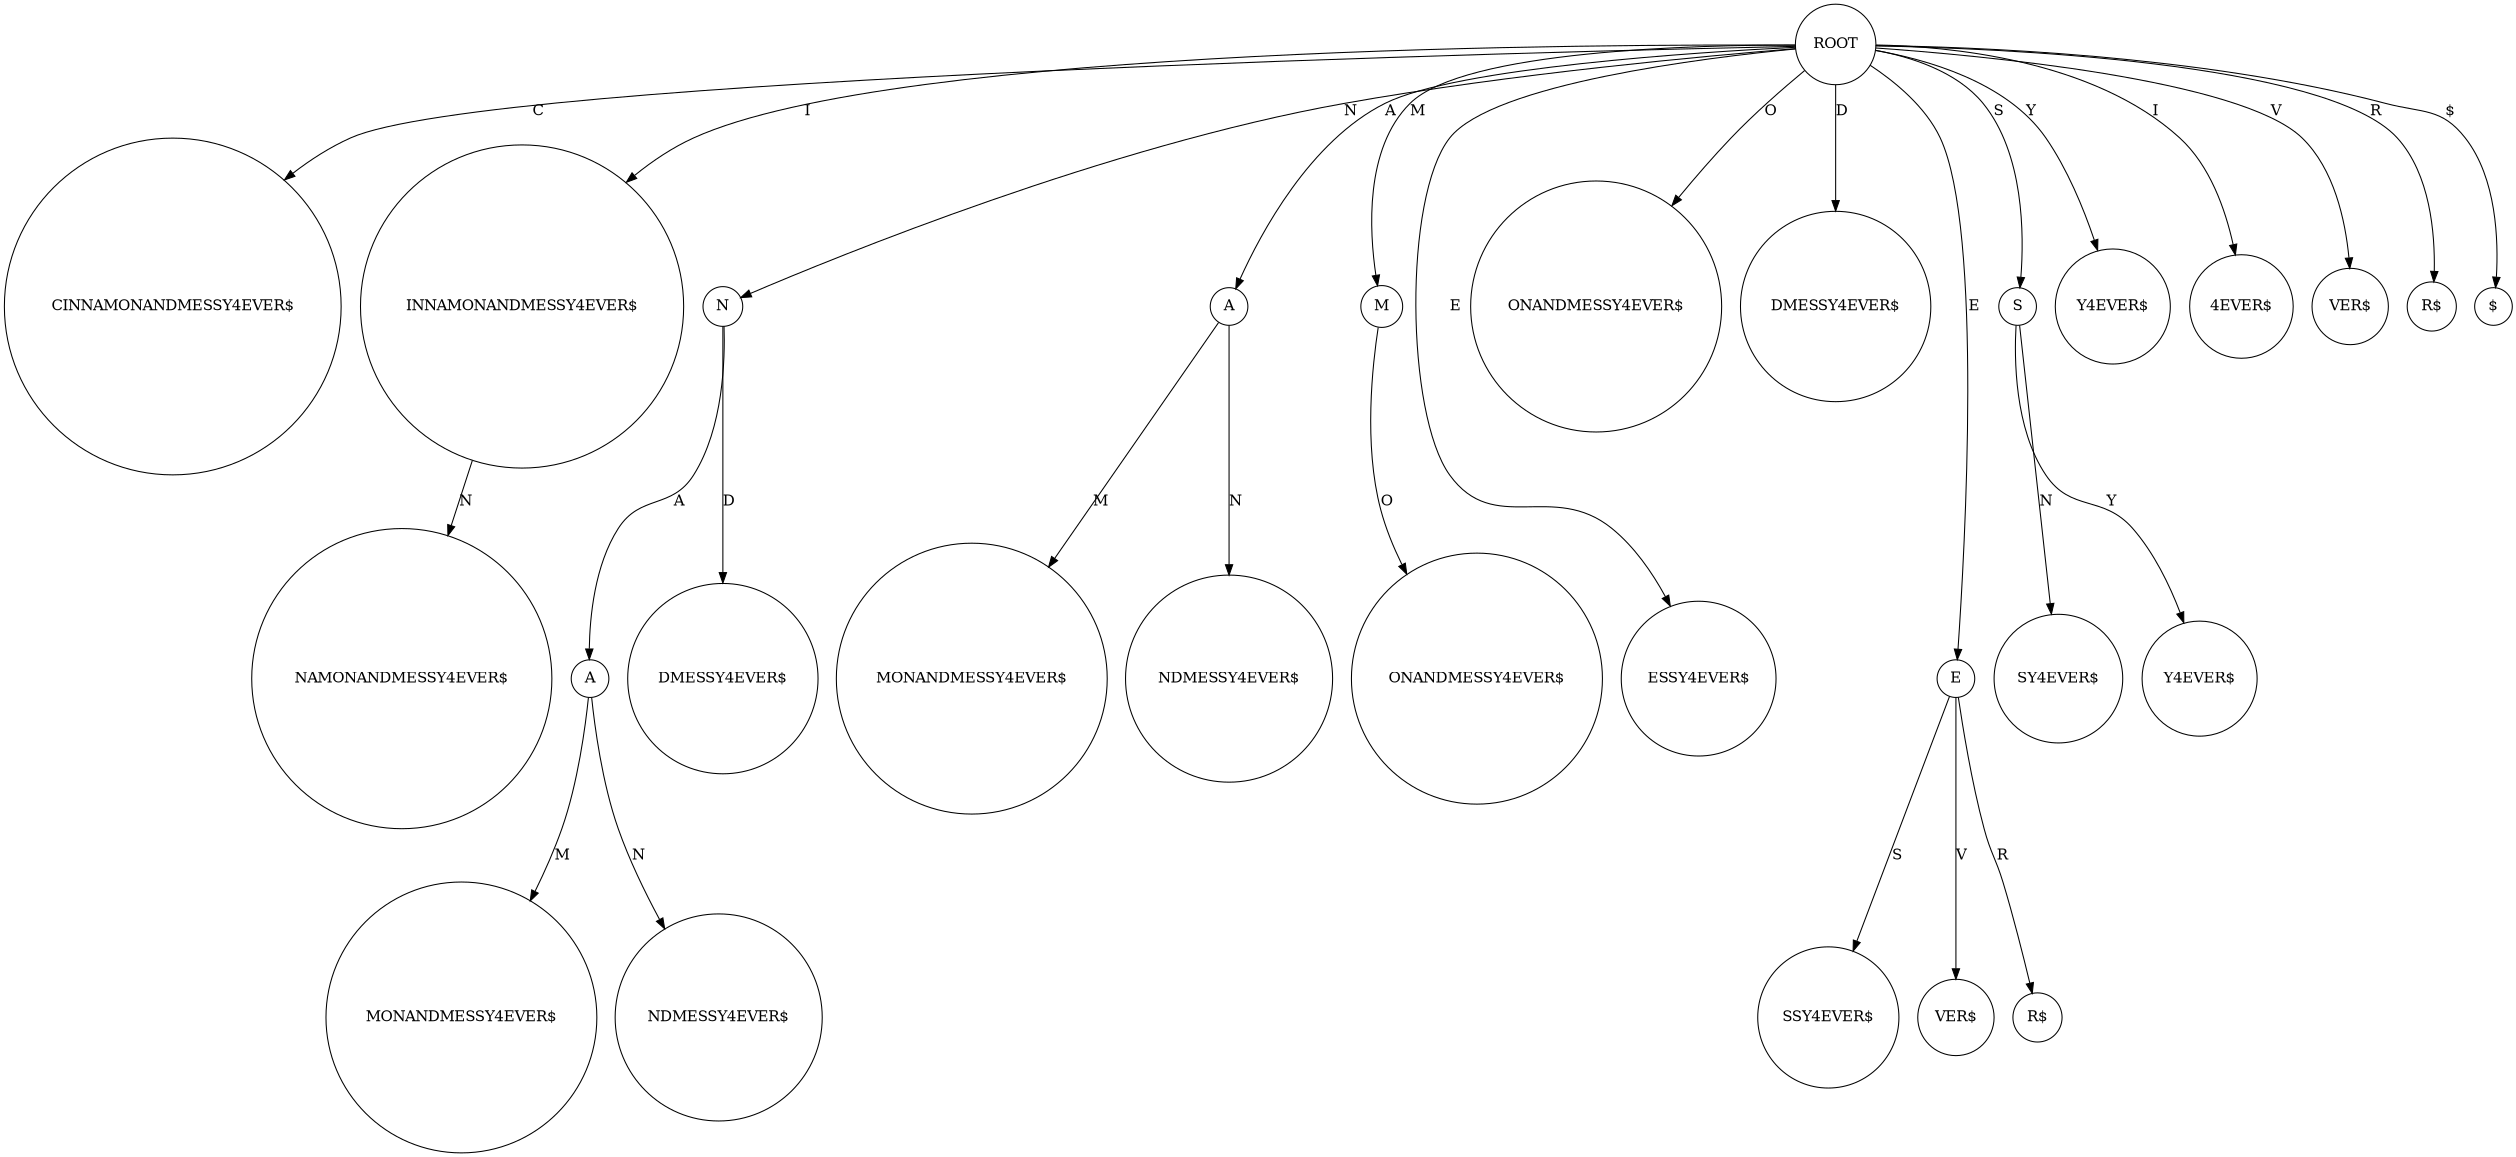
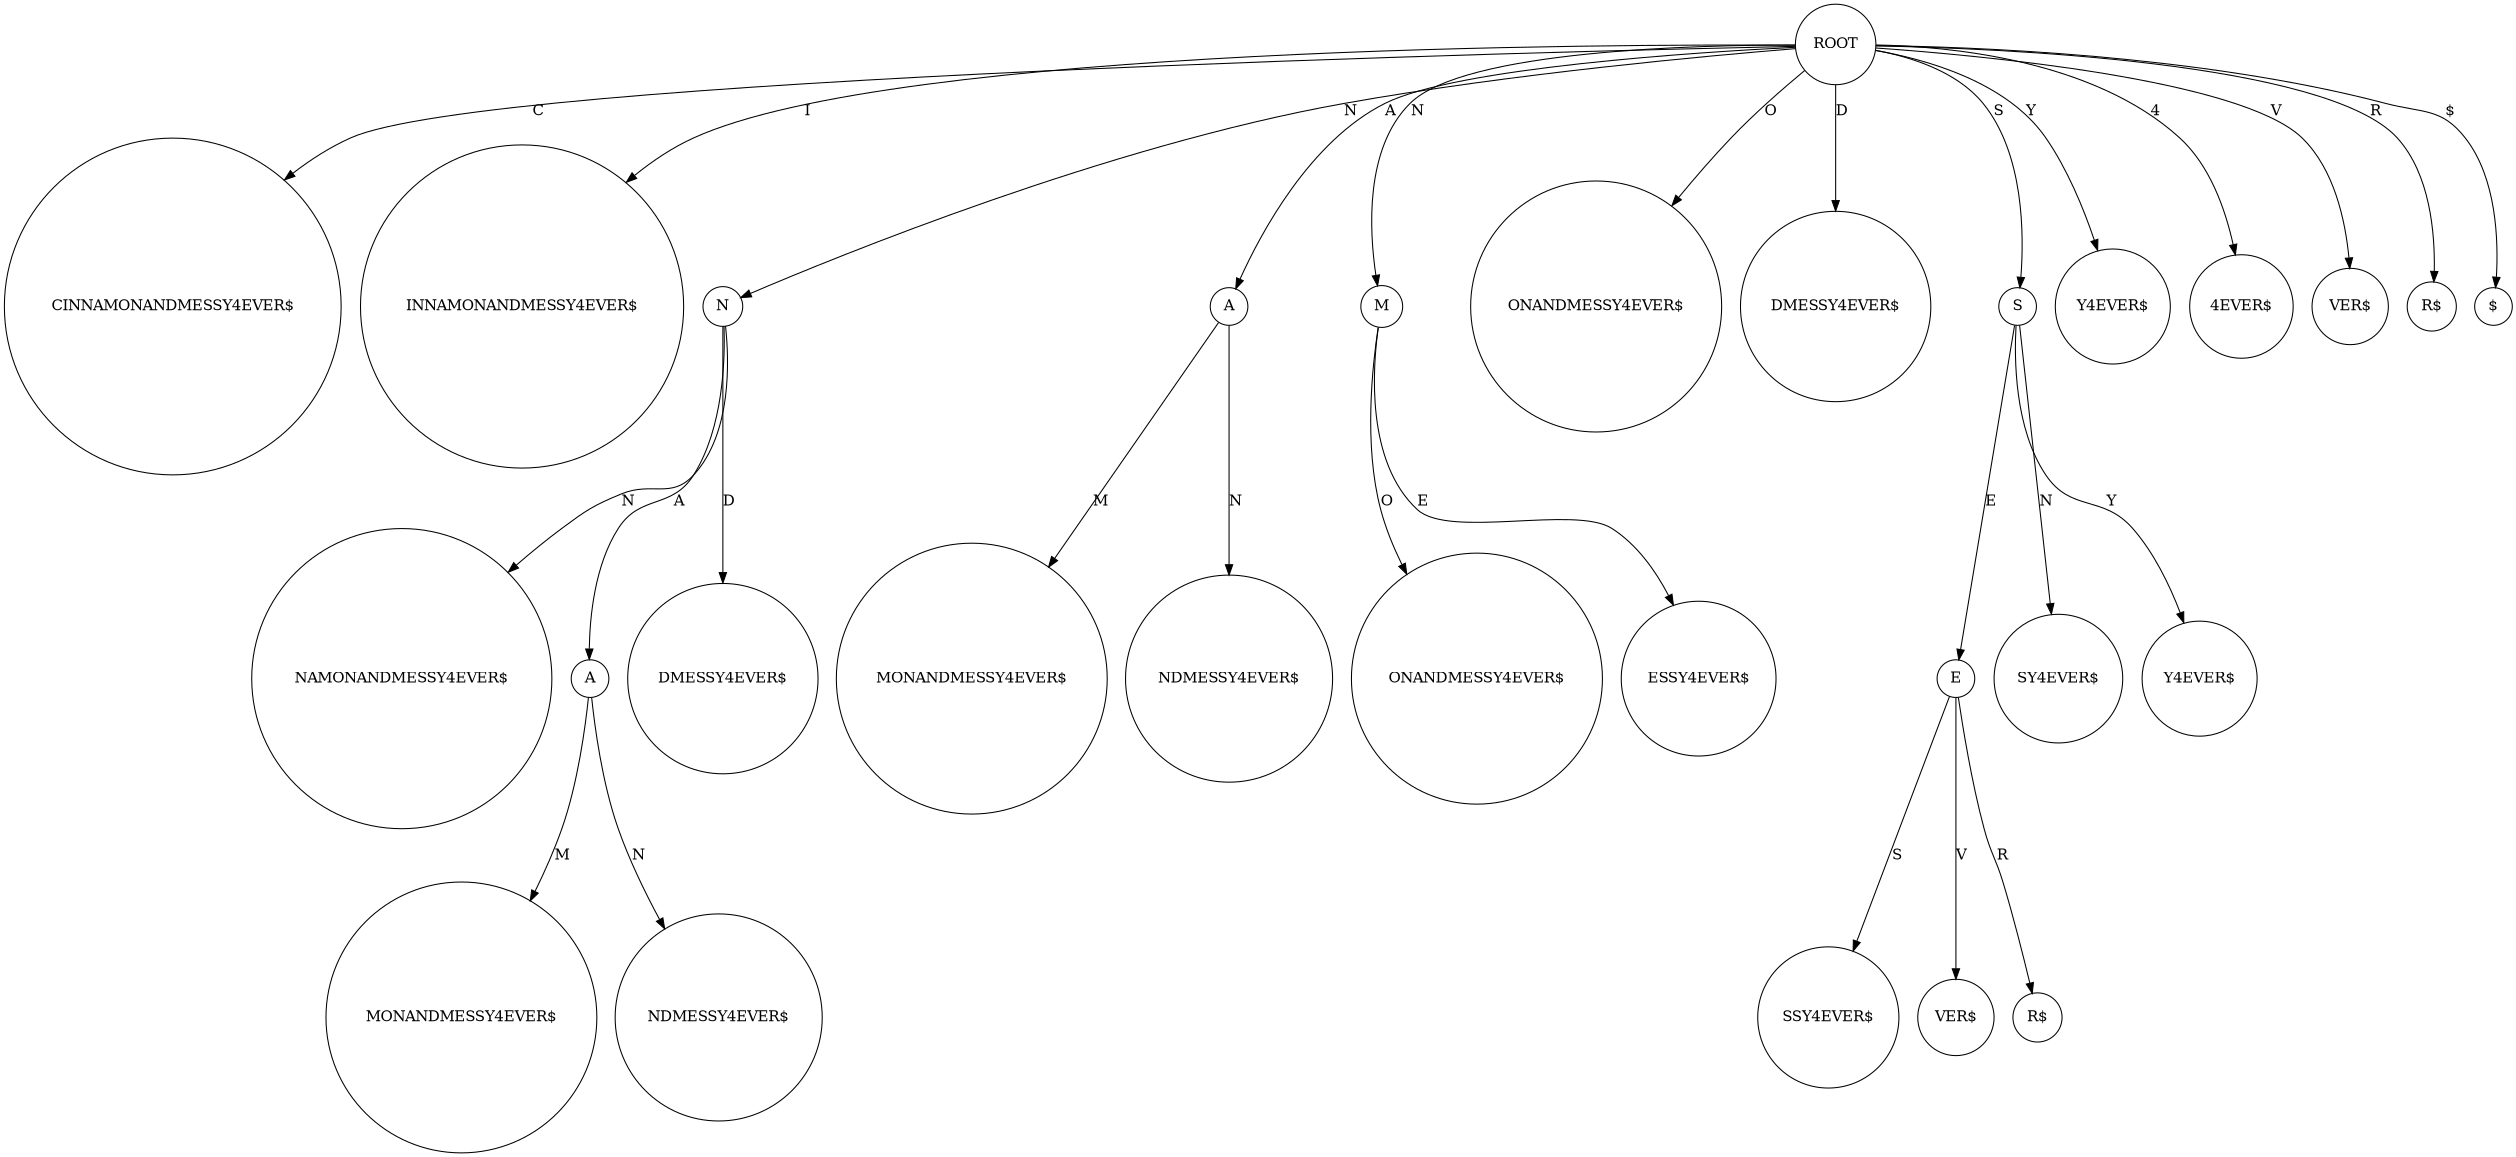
(1418, 111) -> (1418, 111)
(2156, 111) -> (2156, 111)
(1418, 258) -> (1462, 522)
(1967, 341) -> (1988, 487)
(462, 493) -> (665, 489)
